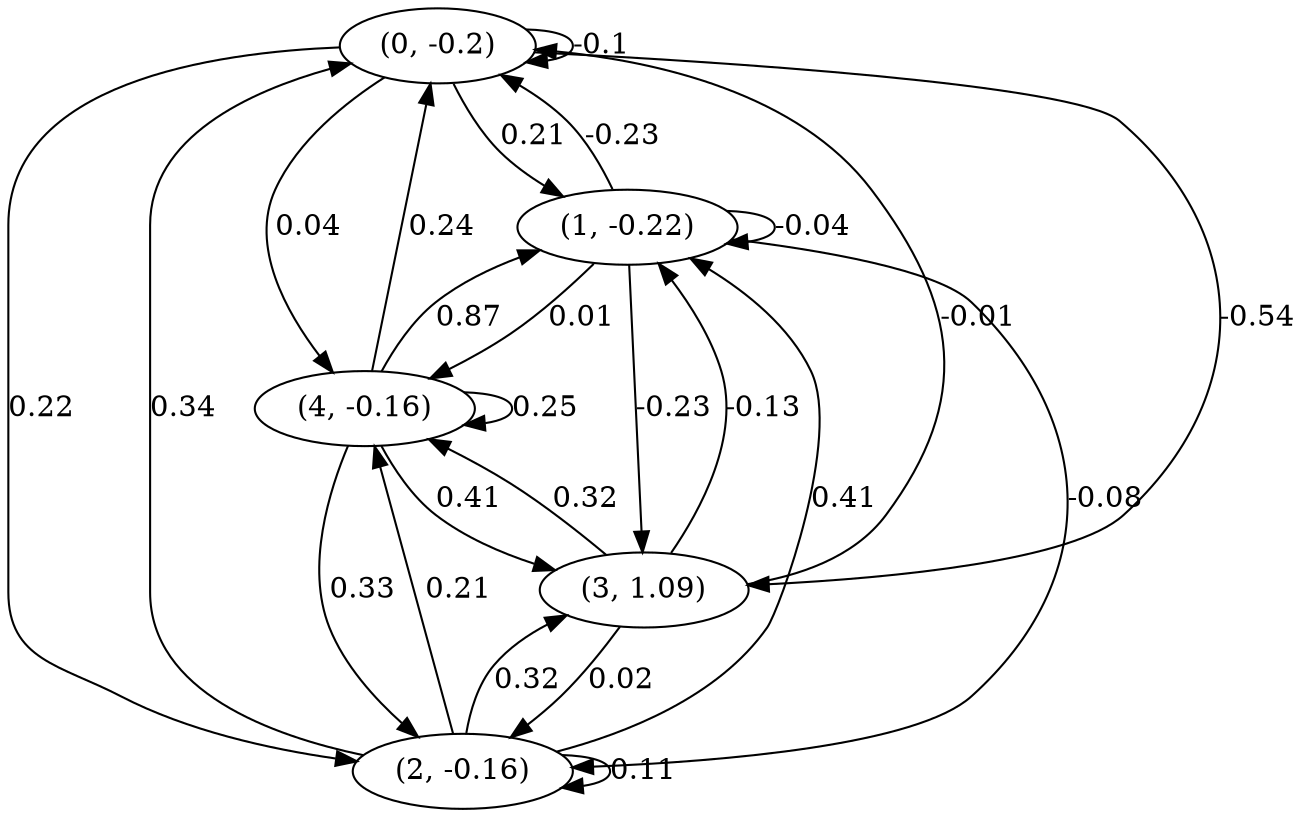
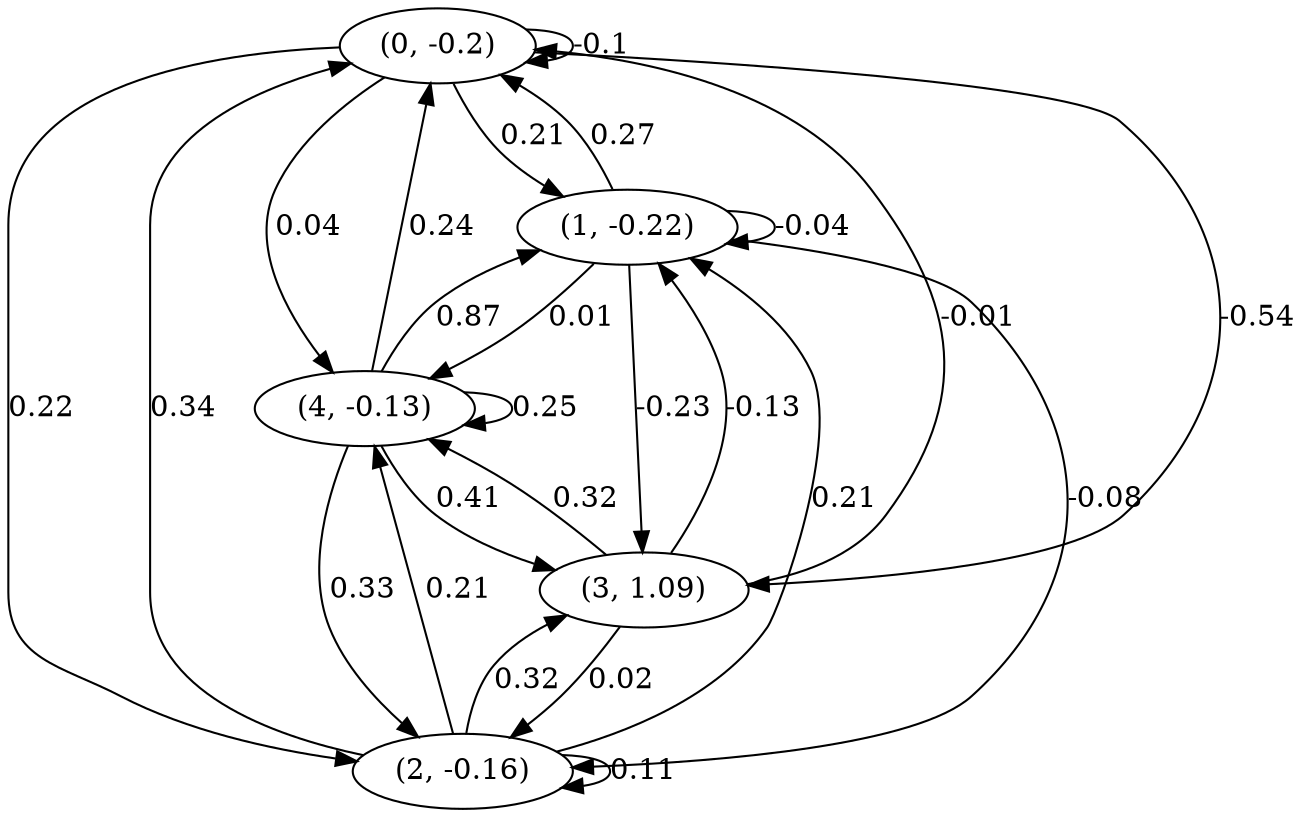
(623, 137) -> (623, 137)
(365, 409) -> (365, 409)
(844, 499) -> (844, 499)
